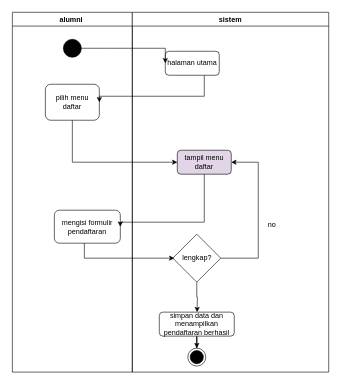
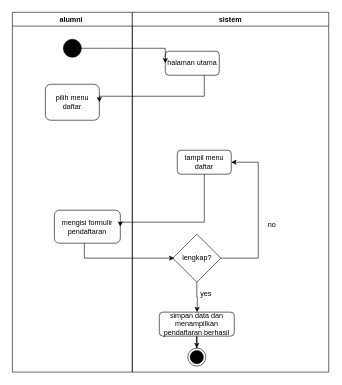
(72, 142) -> none
(204, 162) -> (204, 162)
none -> (206, 294)
